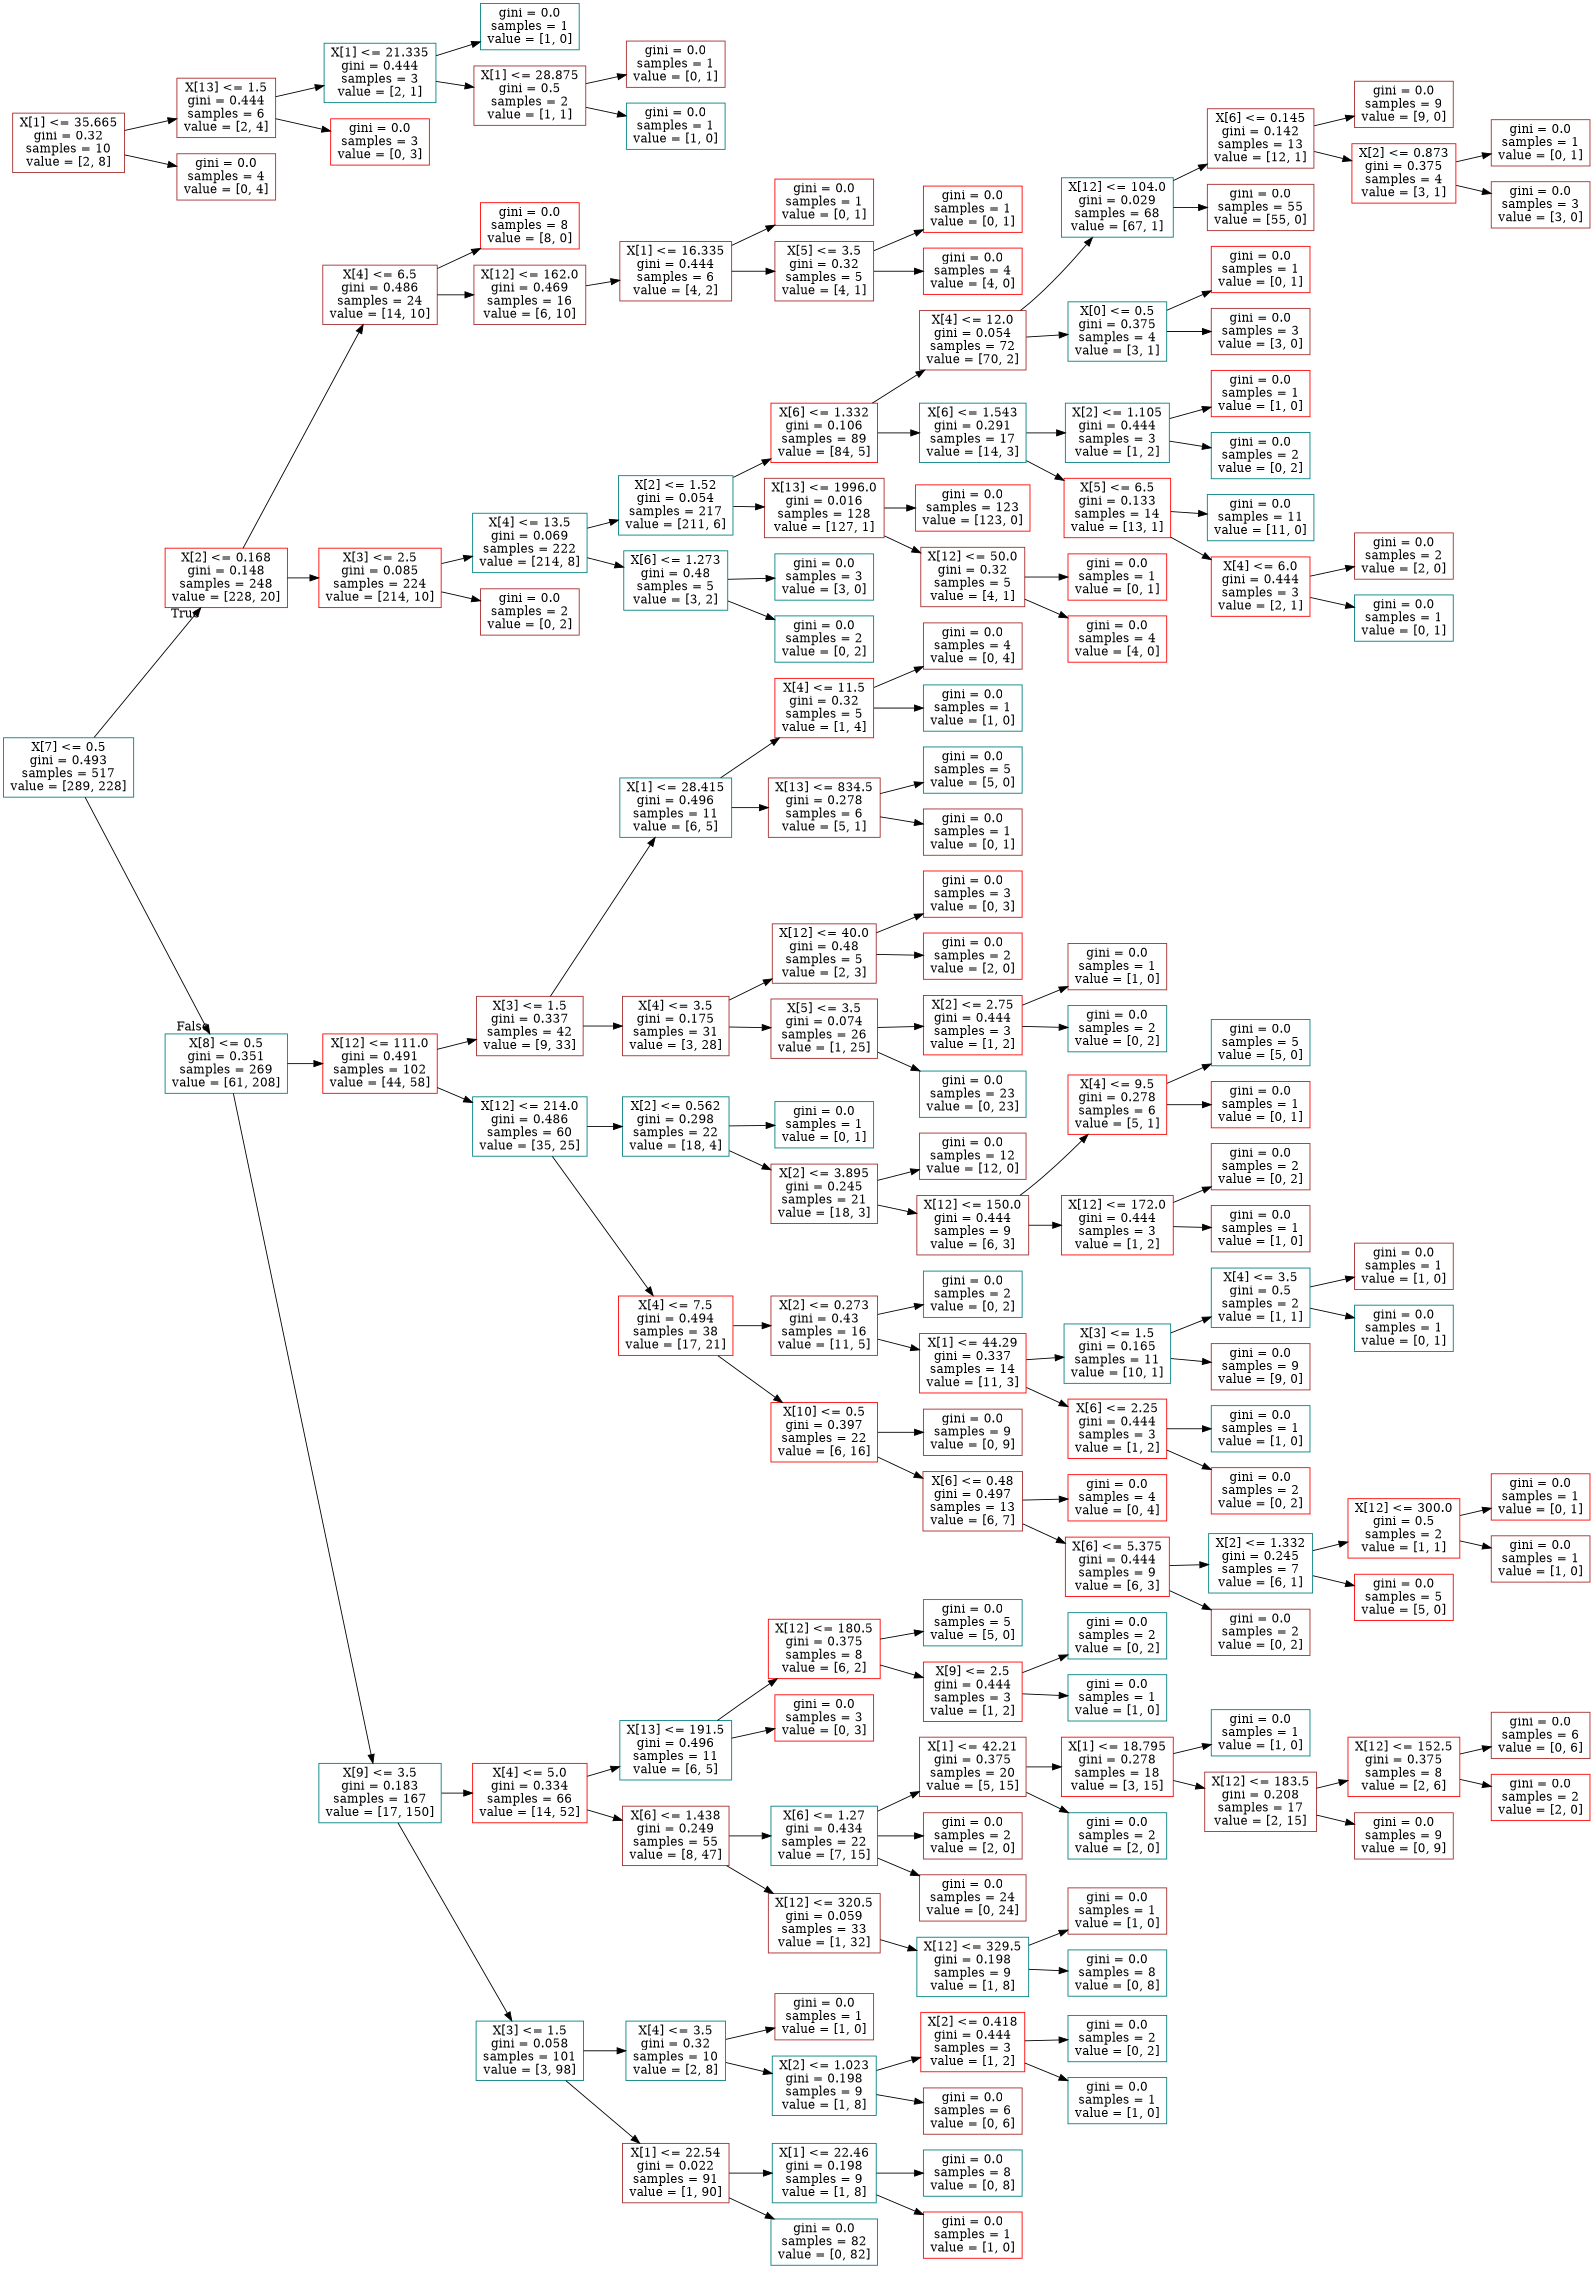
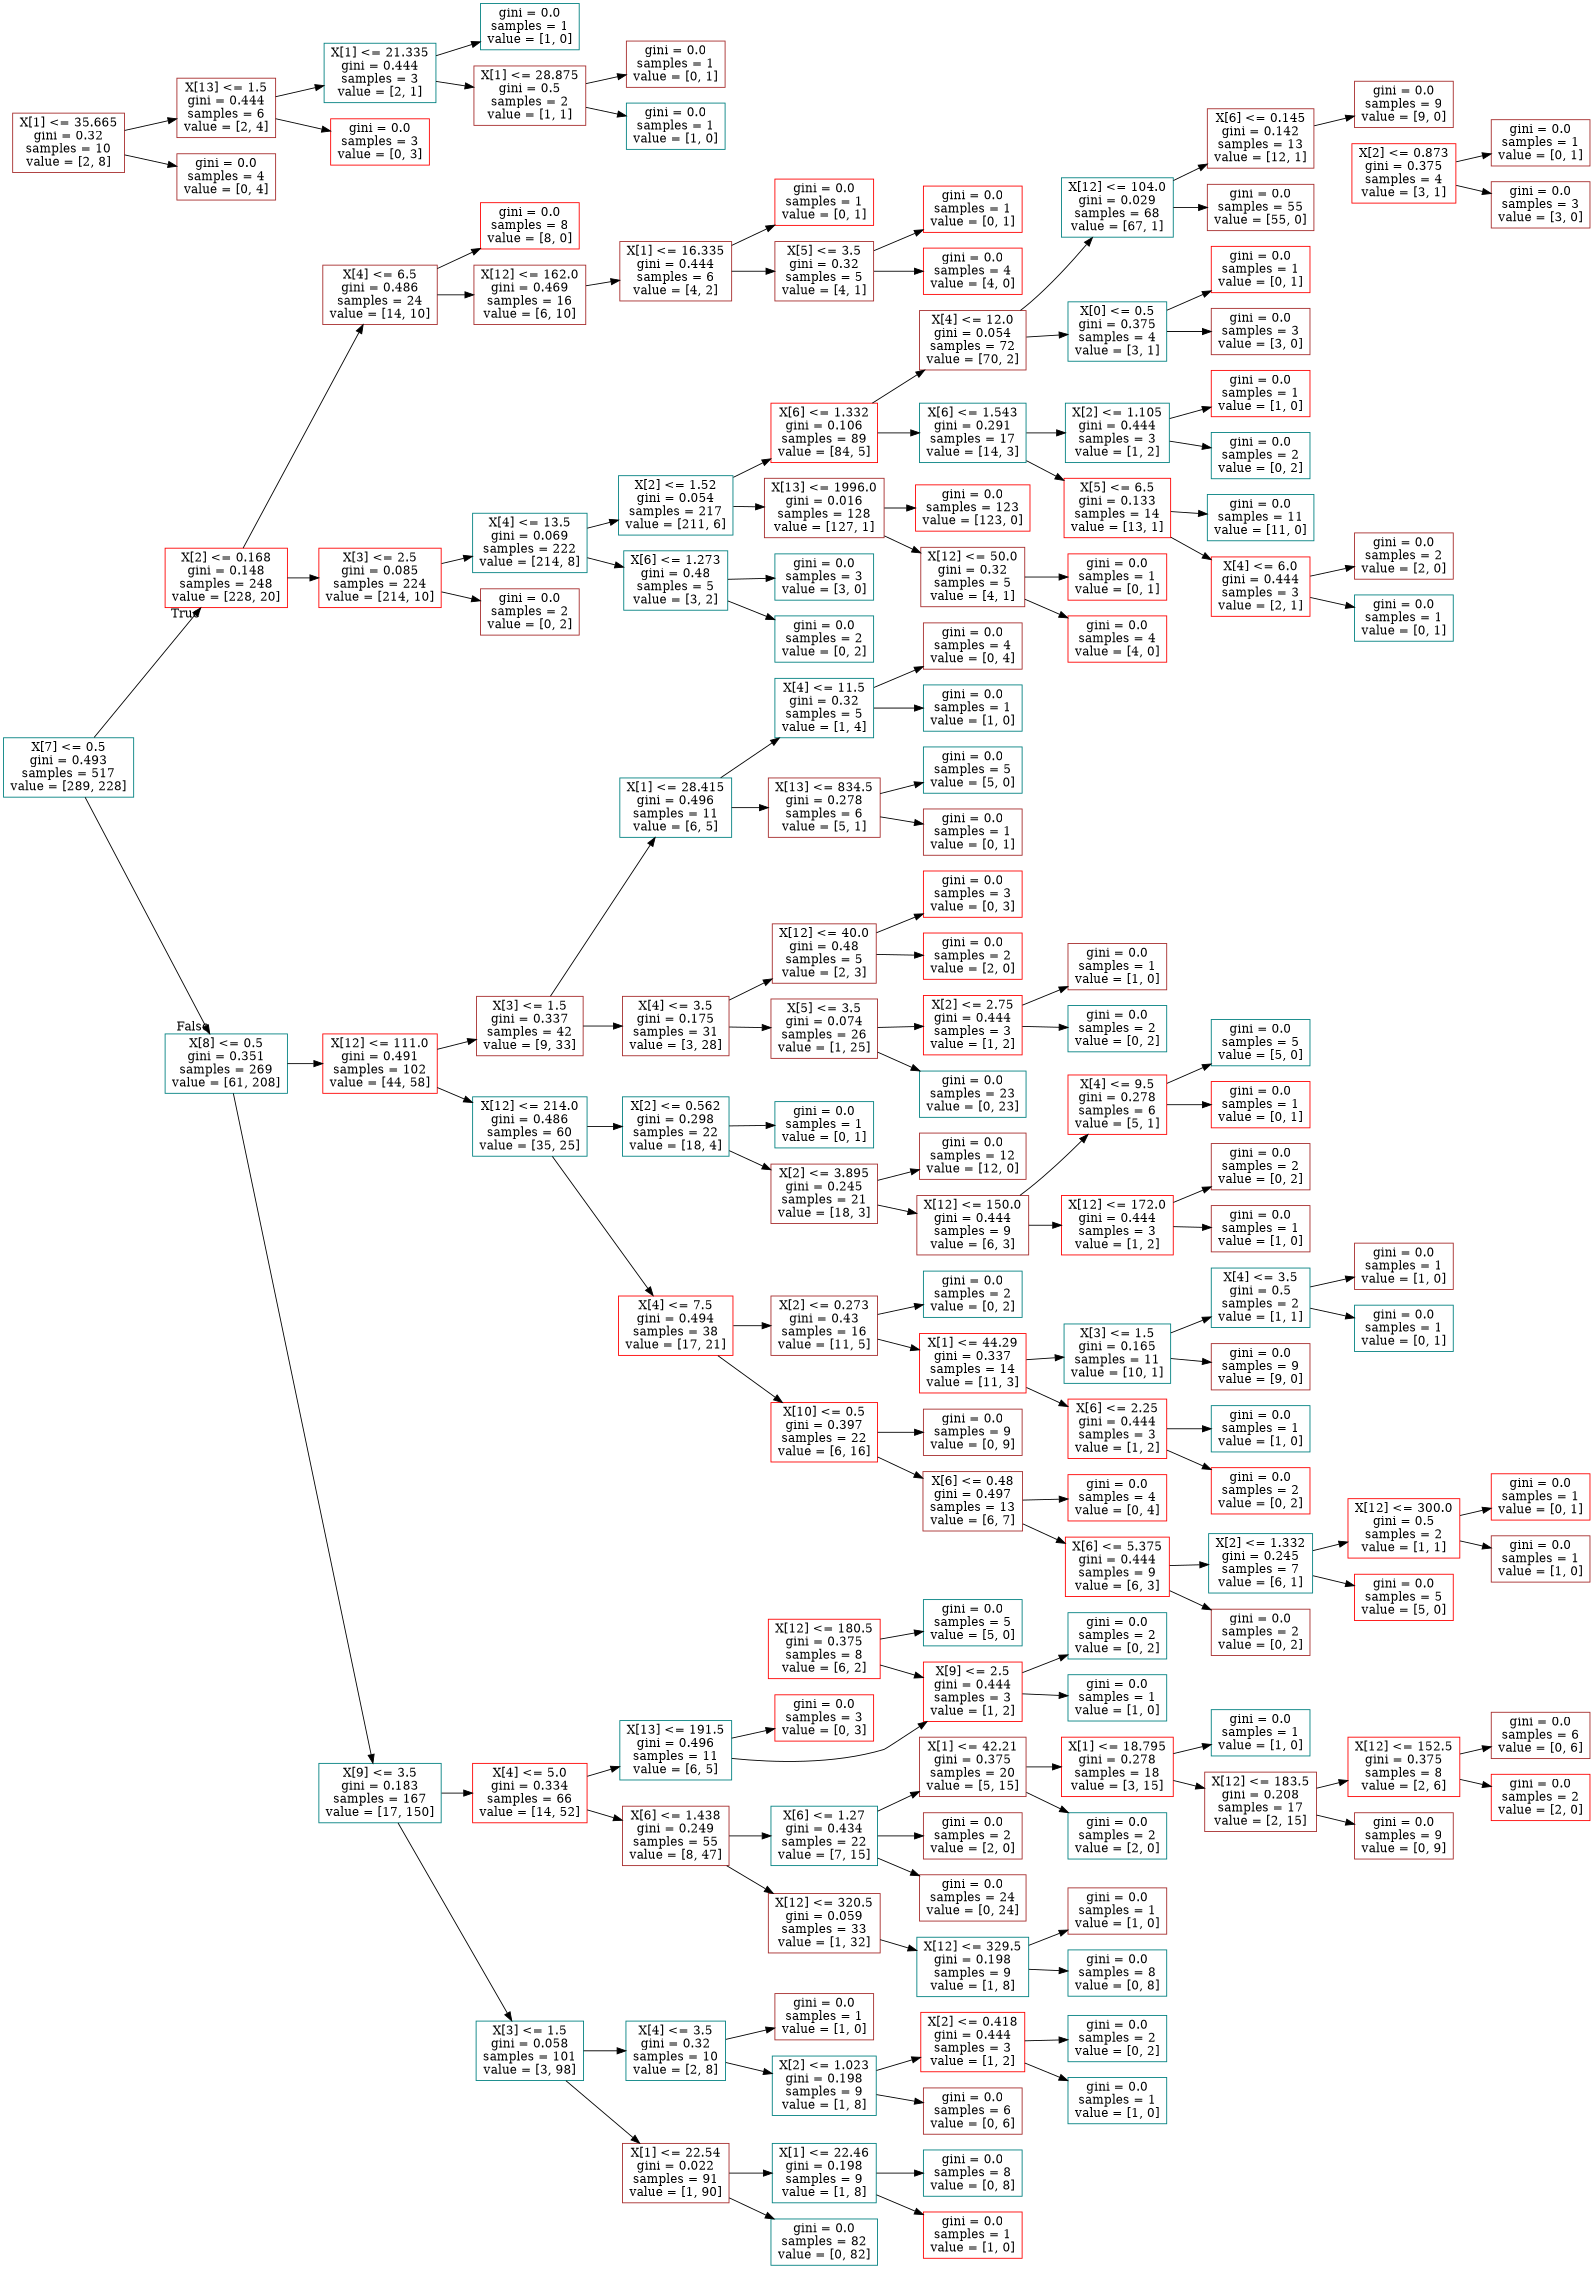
(1329, 155) -> none
(824, 708) -> (824, 708)
(744, 1702) -> (830, 1760)
